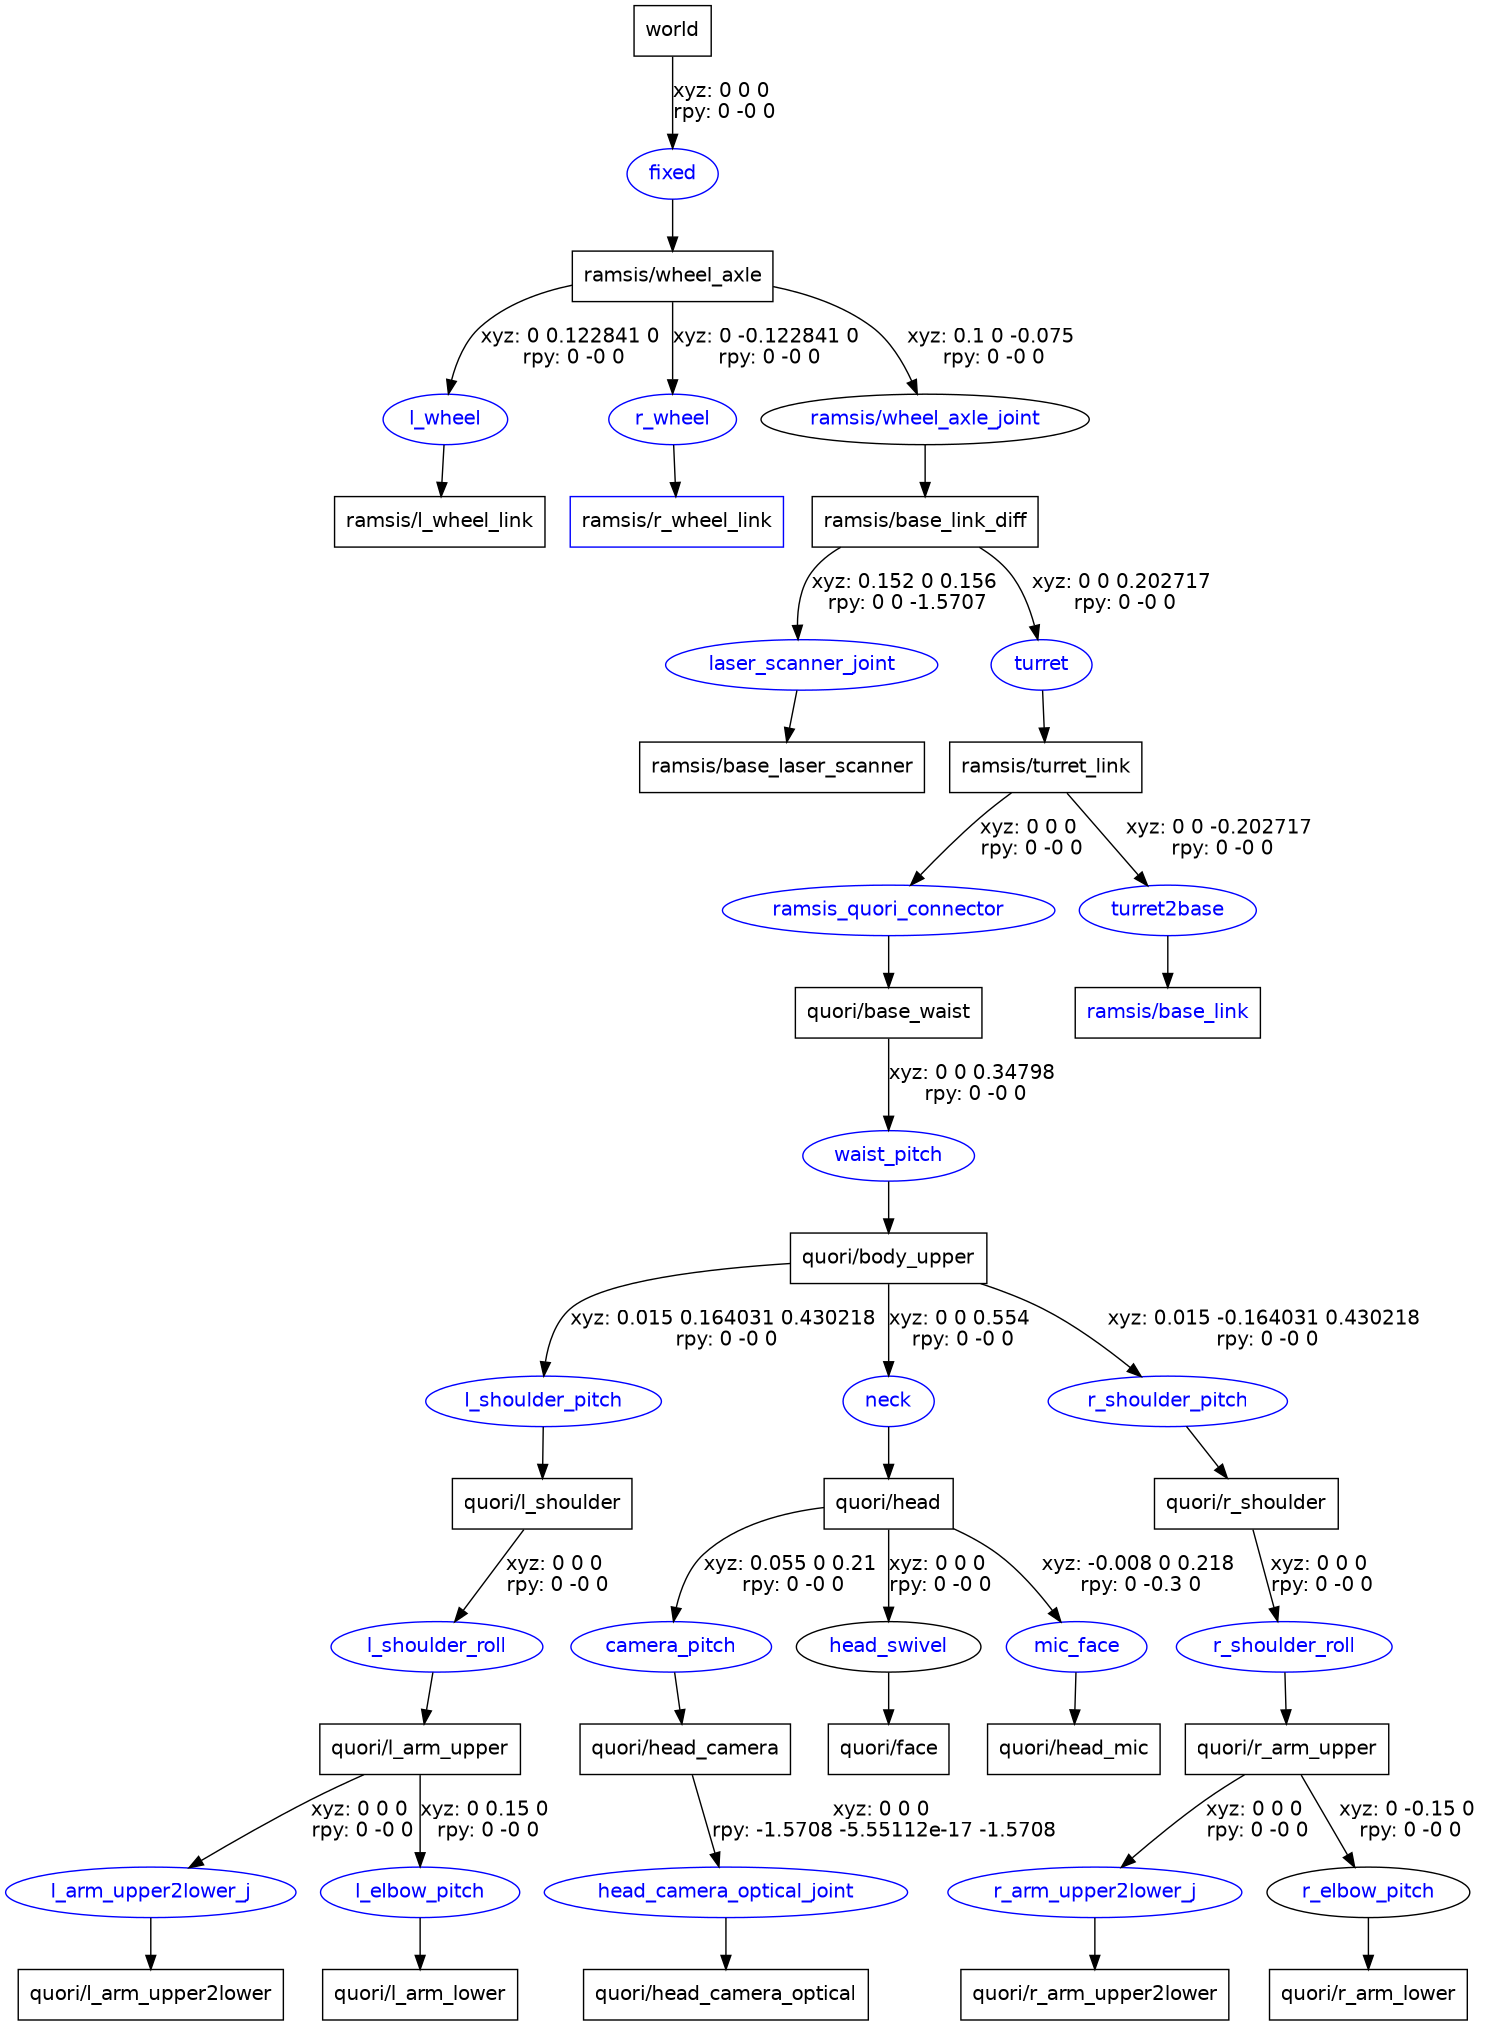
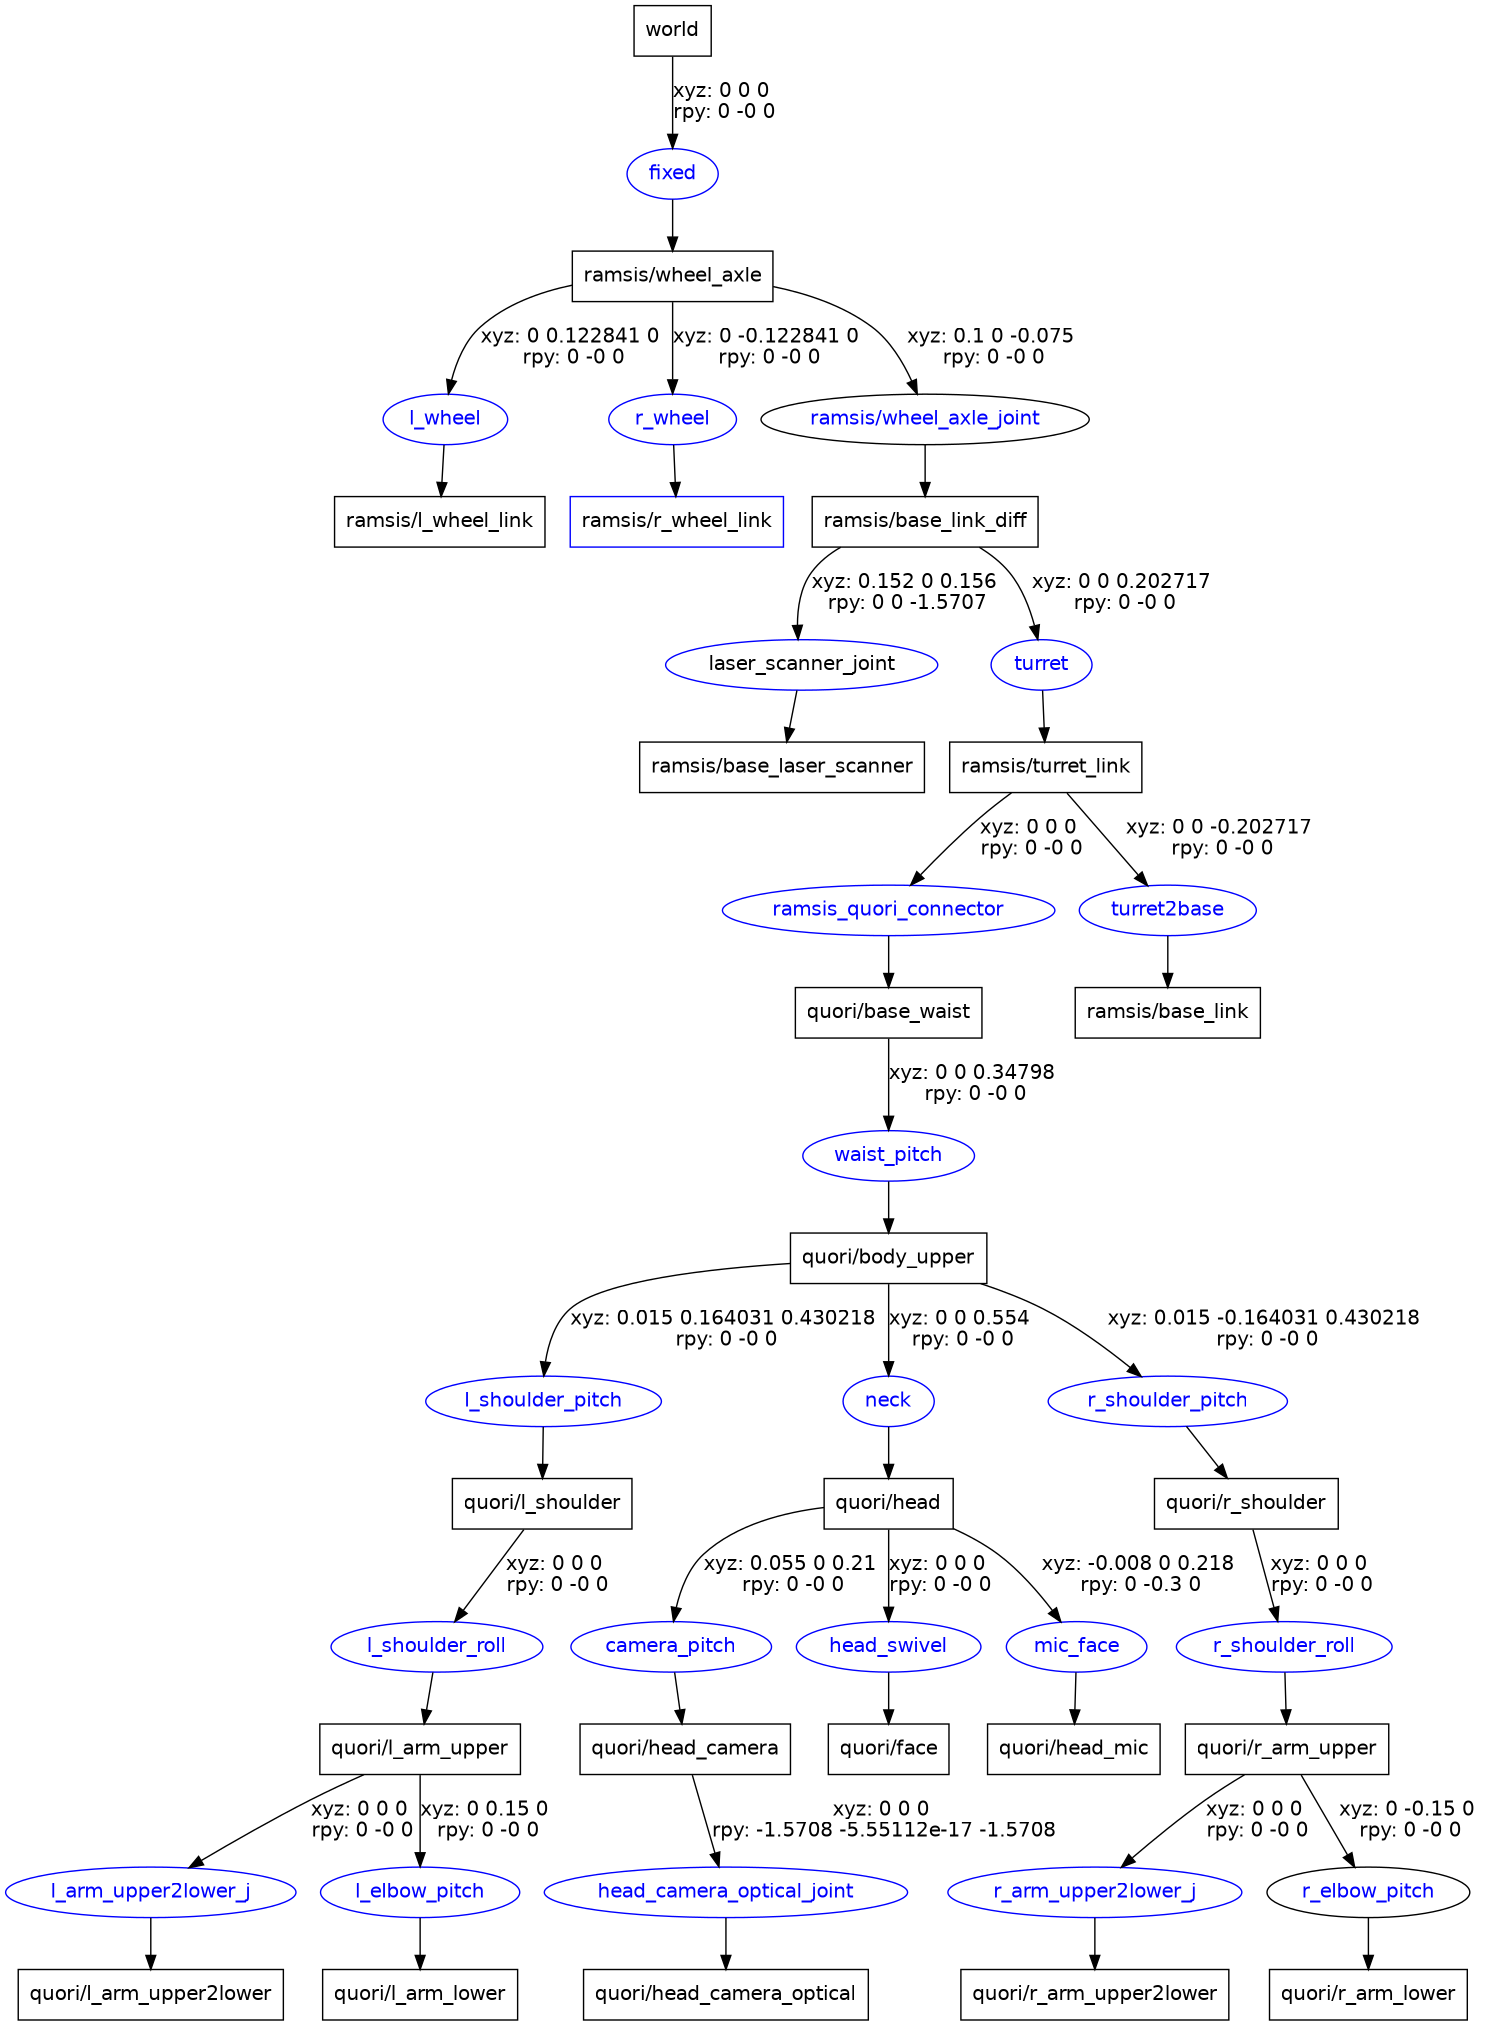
(802, 665) -> (802, 665)
(1168, 1013) -> (1168, 1013)
(889, 1647) -> (889, 1647)
